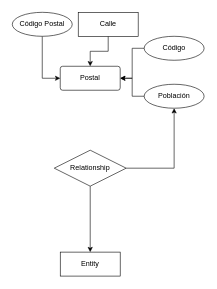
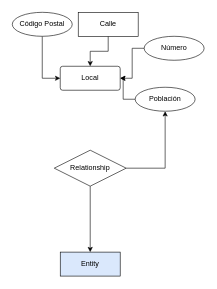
(174, 48) -> (174, 48)
(90, 78) -> (90, 78)
(174, 96) -> (165, 99)
(90, 264) -> (90, 264)
